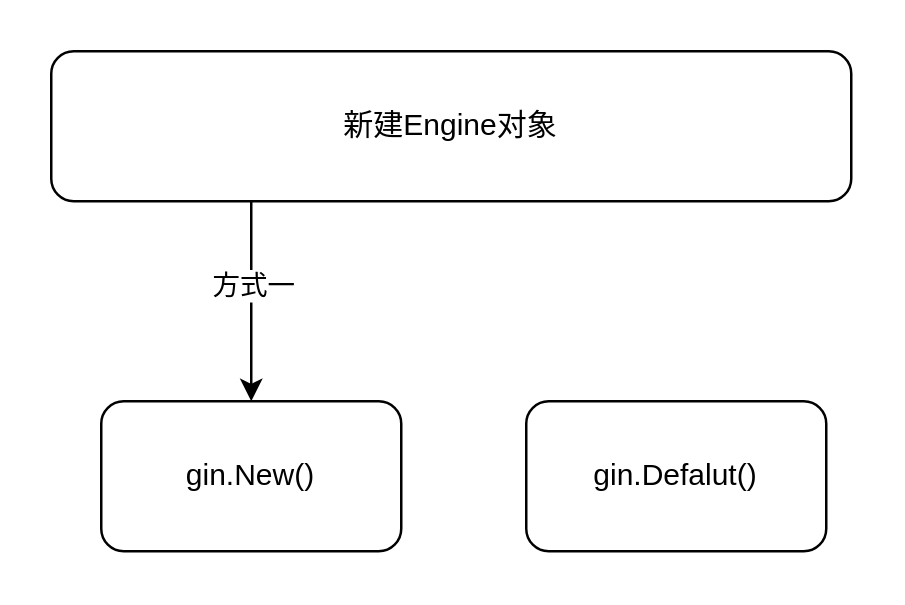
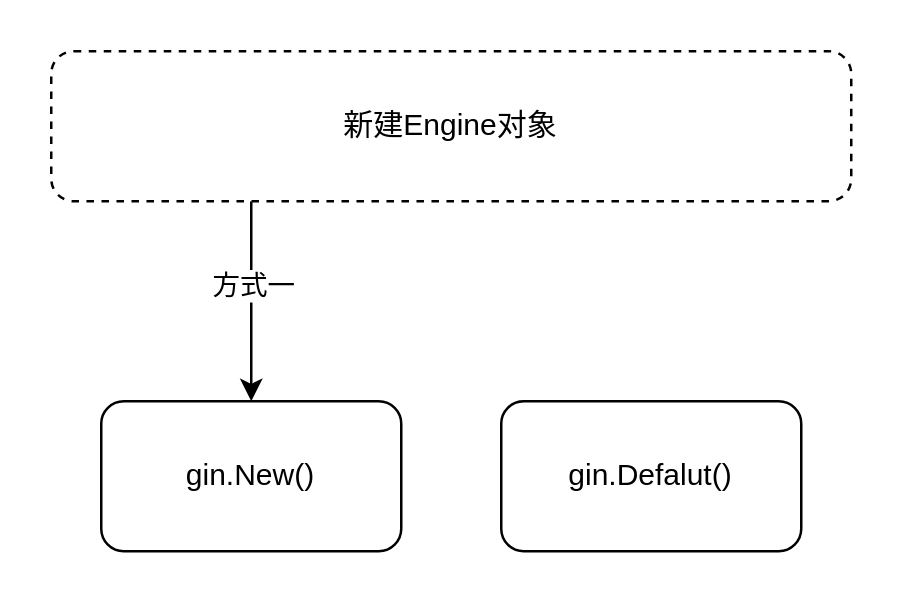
(451, 126) -> (451, 126)
(676, 476) -> (651, 476)
